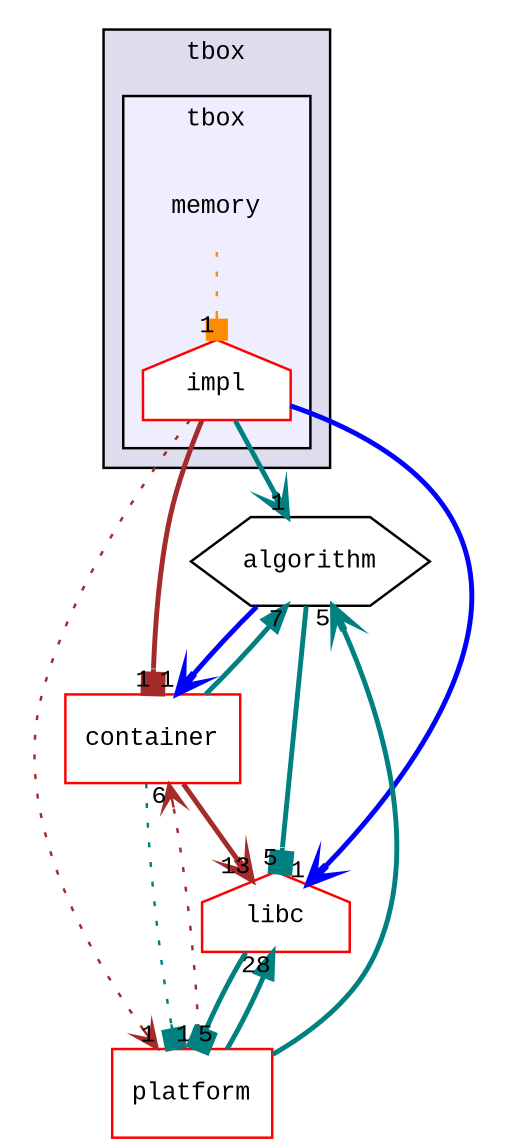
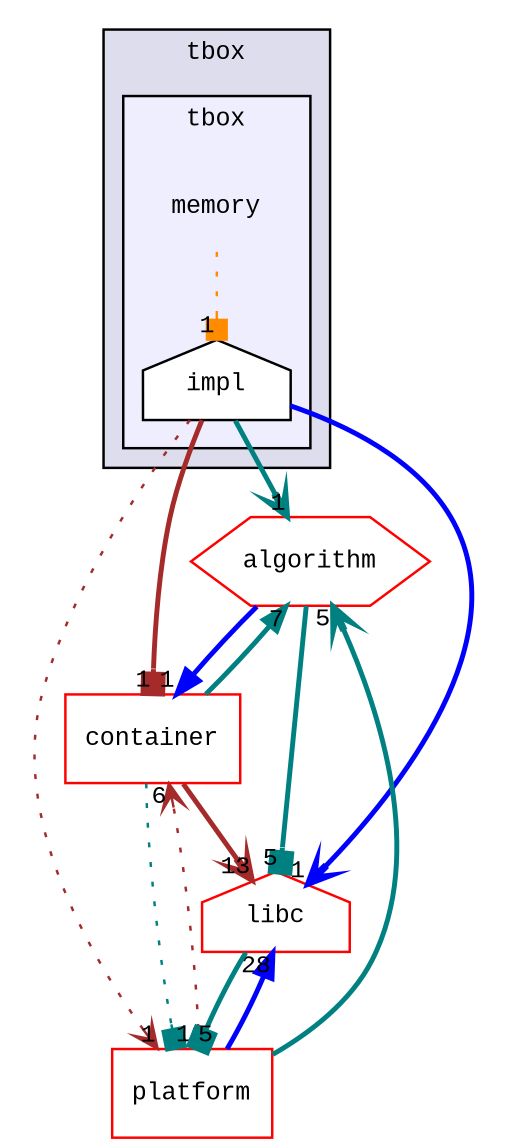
(217, 384) -> (217, 384)
(310, 561) -> (310, 561)
(224, 640) -> (224, 640)
(247, 1013) -> (247, 1013)
